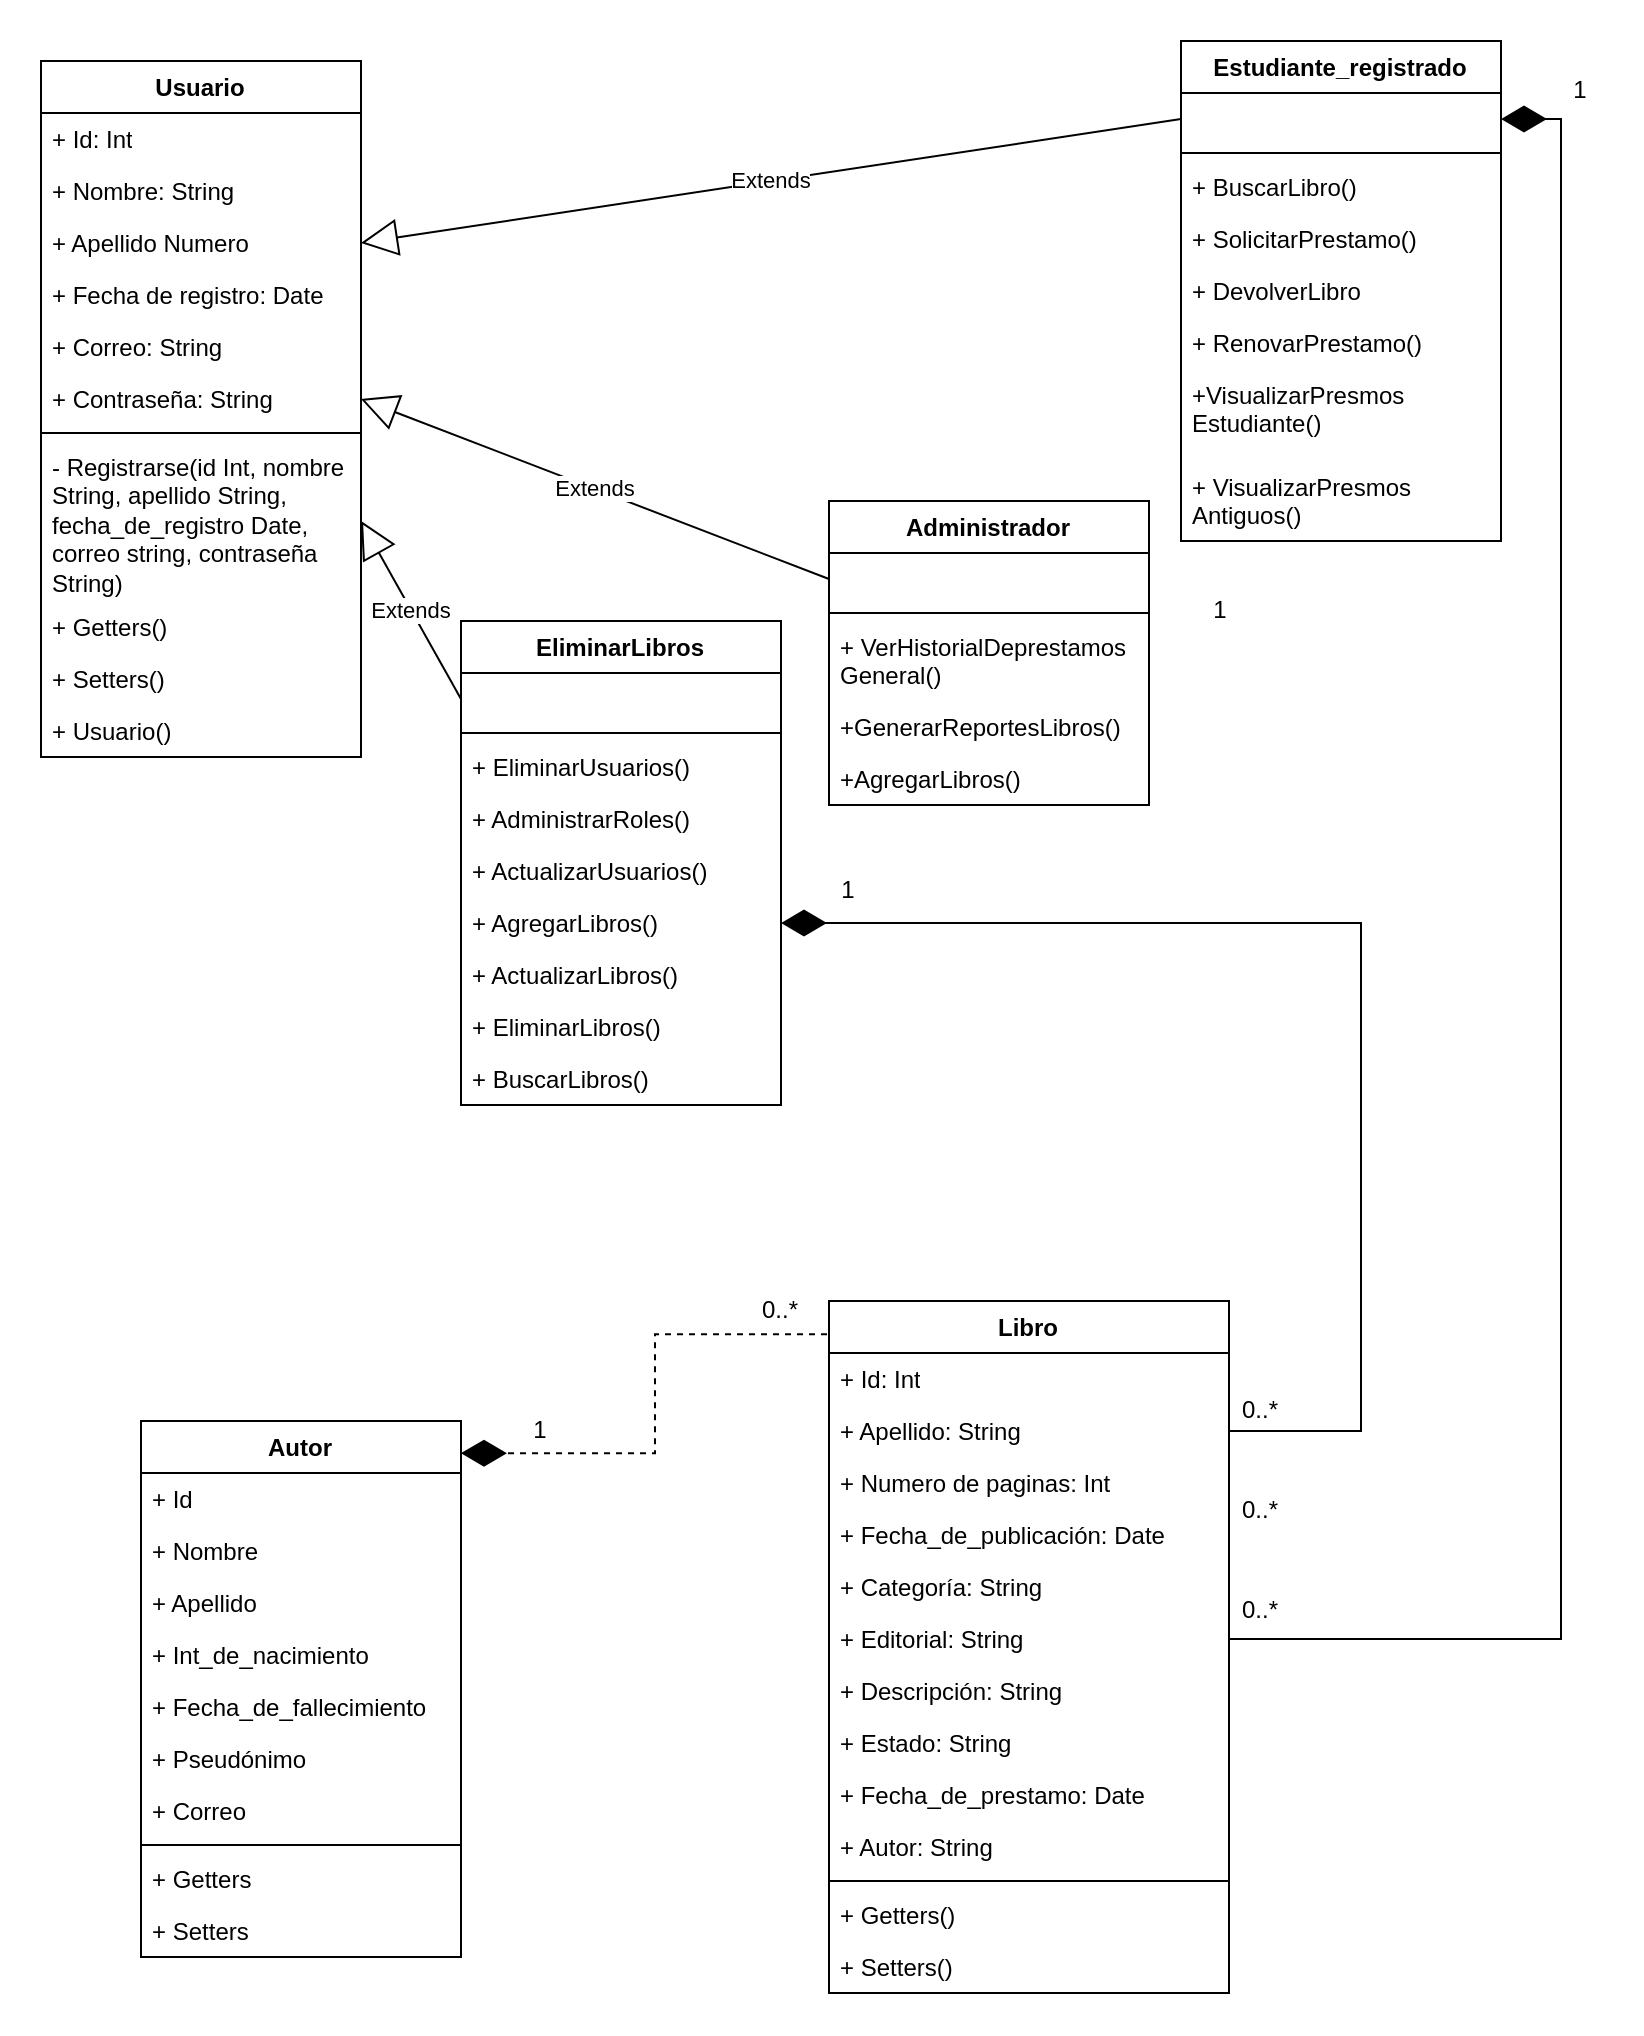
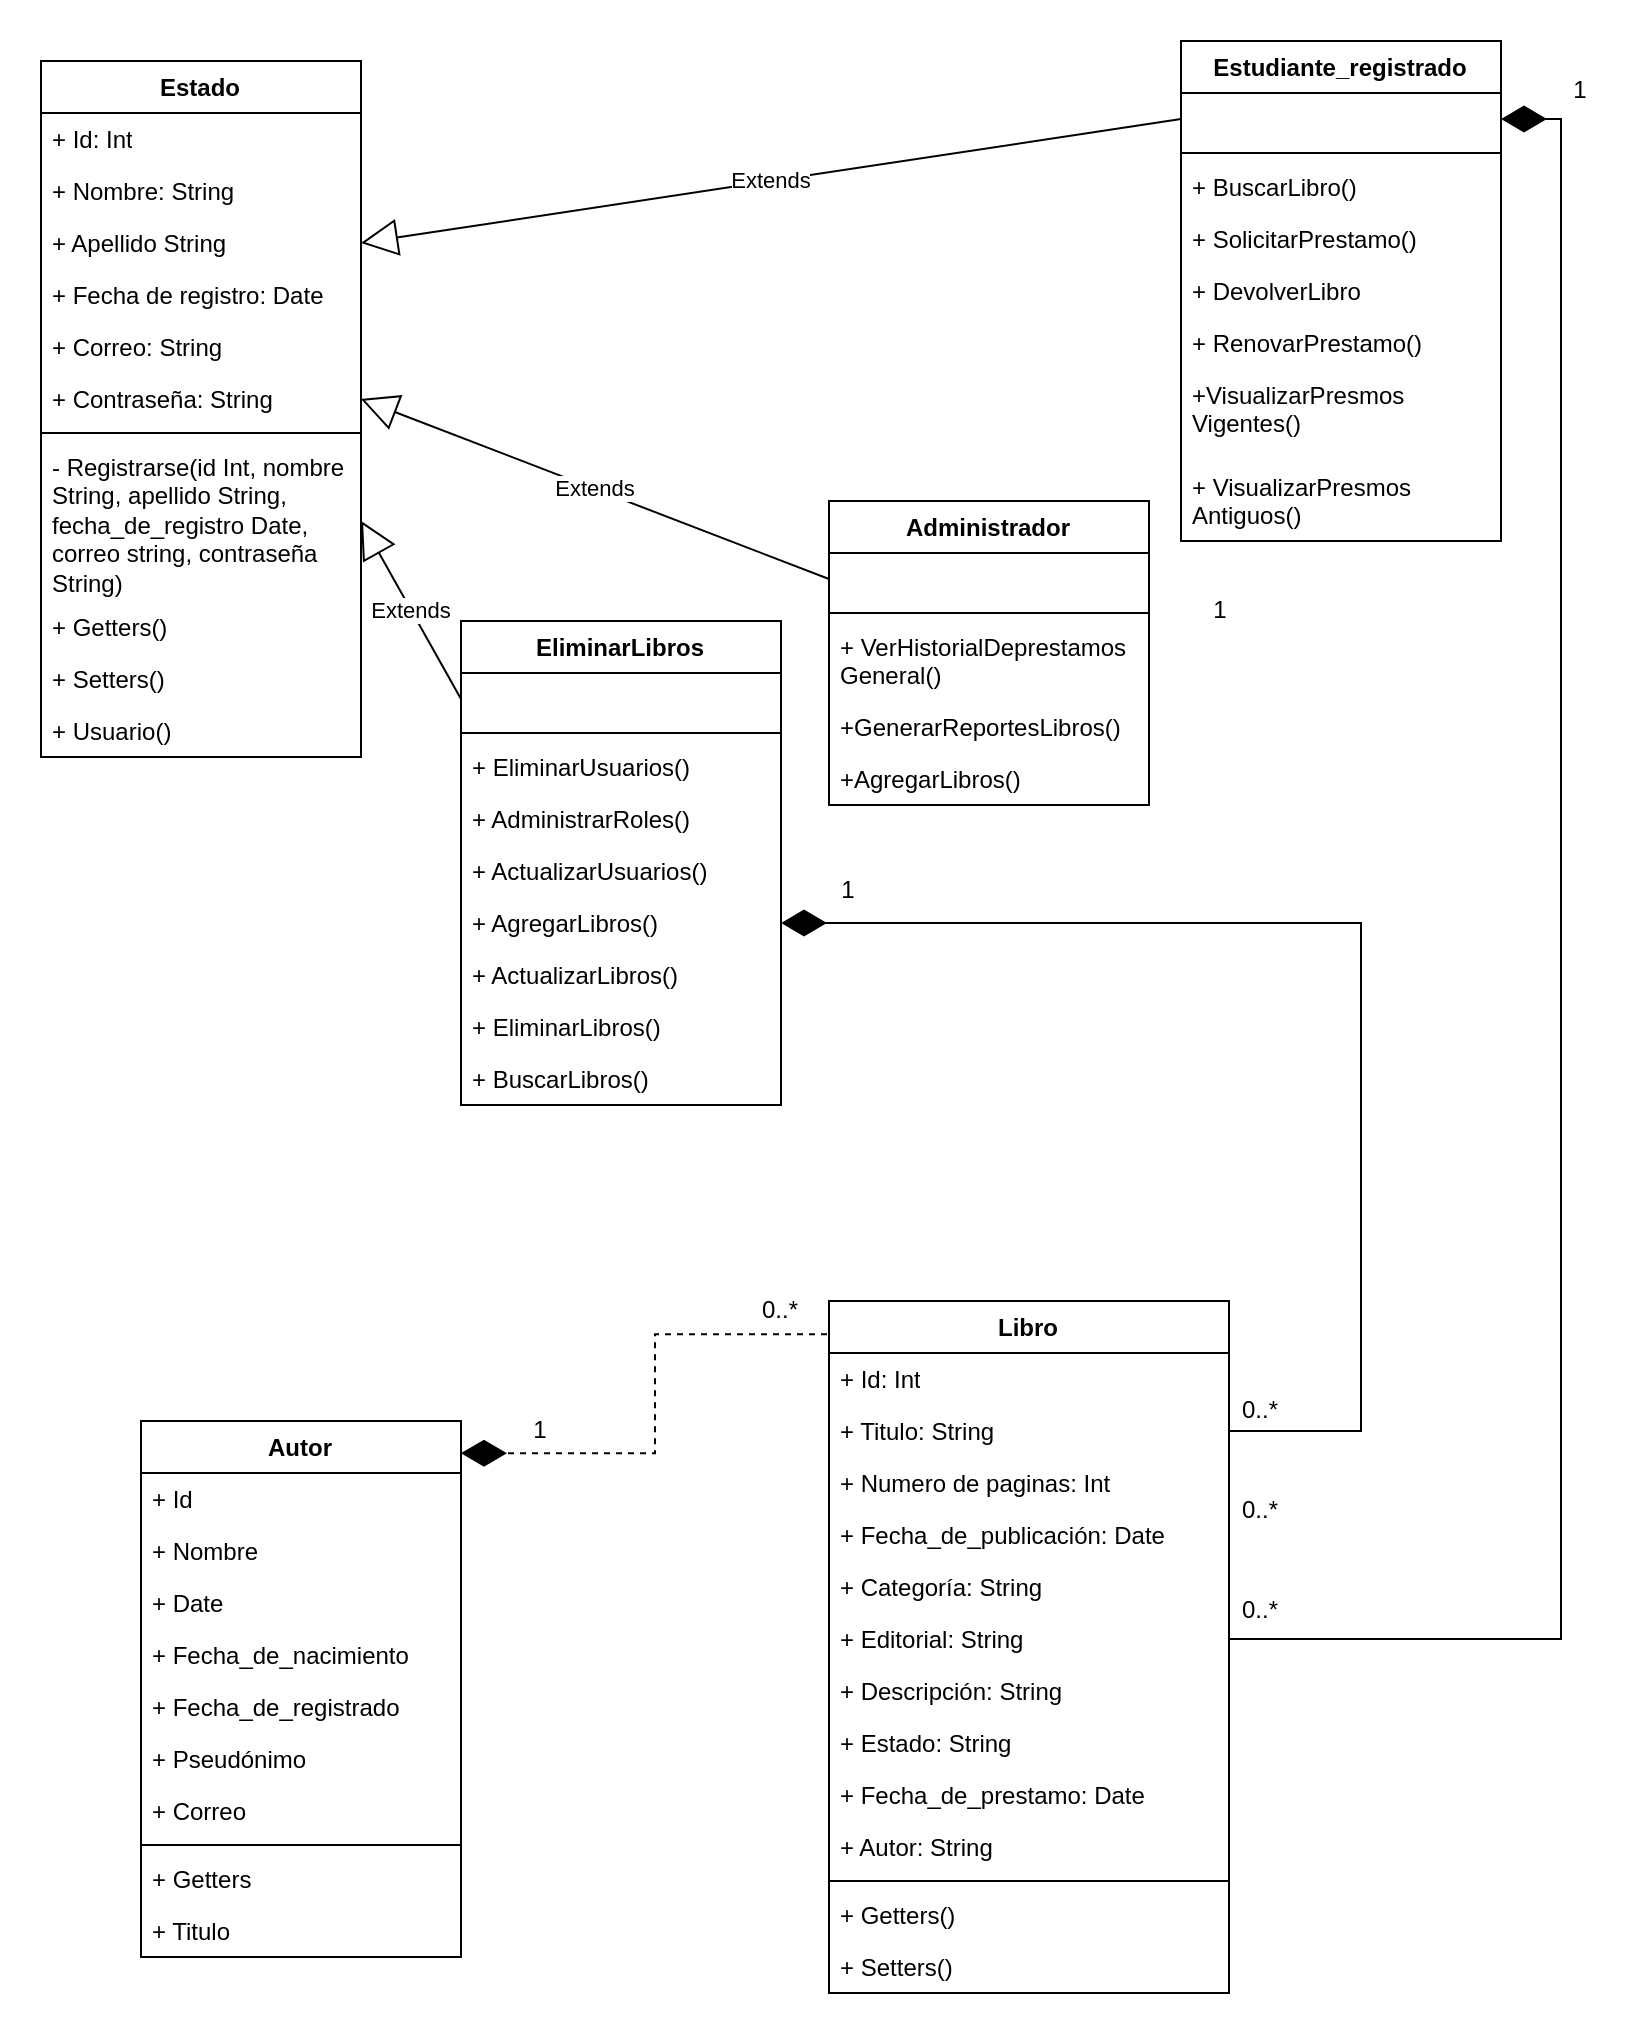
(201, 89) -> (201, 89)
(152, 245) -> (149, 245)
(1305, 412) -> (1305, 412)
(940, 1433) -> (930, 1433)
(208, 1605) -> (190, 1605)
(271, 1657) -> (285, 1657)
(299, 1709) -> (288, 1709)
(210, 1933) -> (197, 1933)
